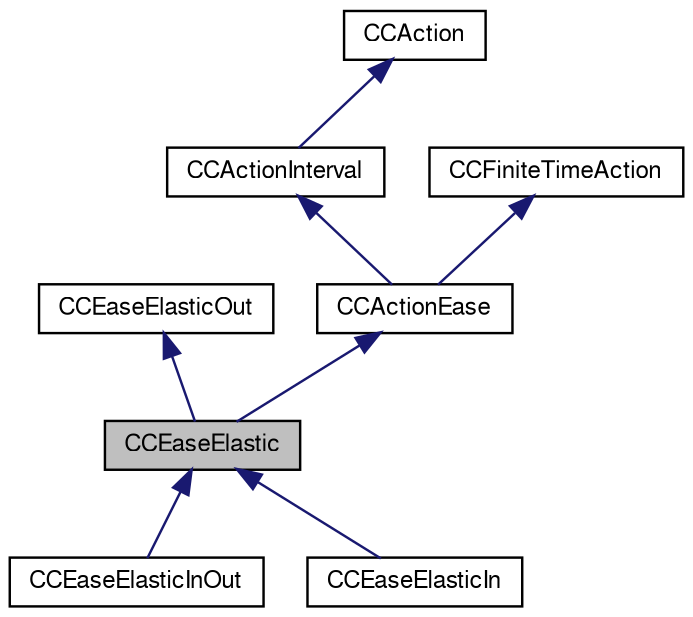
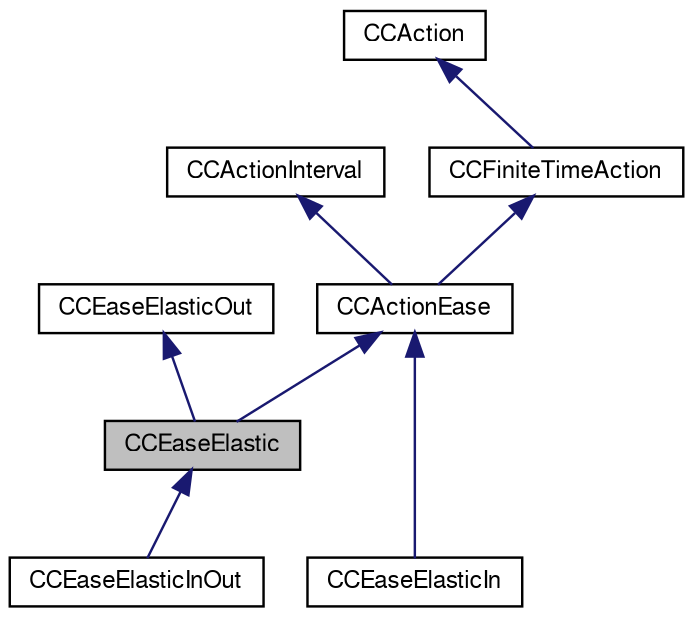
(336, 112) -> (495, 112)
(319, 520) -> (415, 458)
